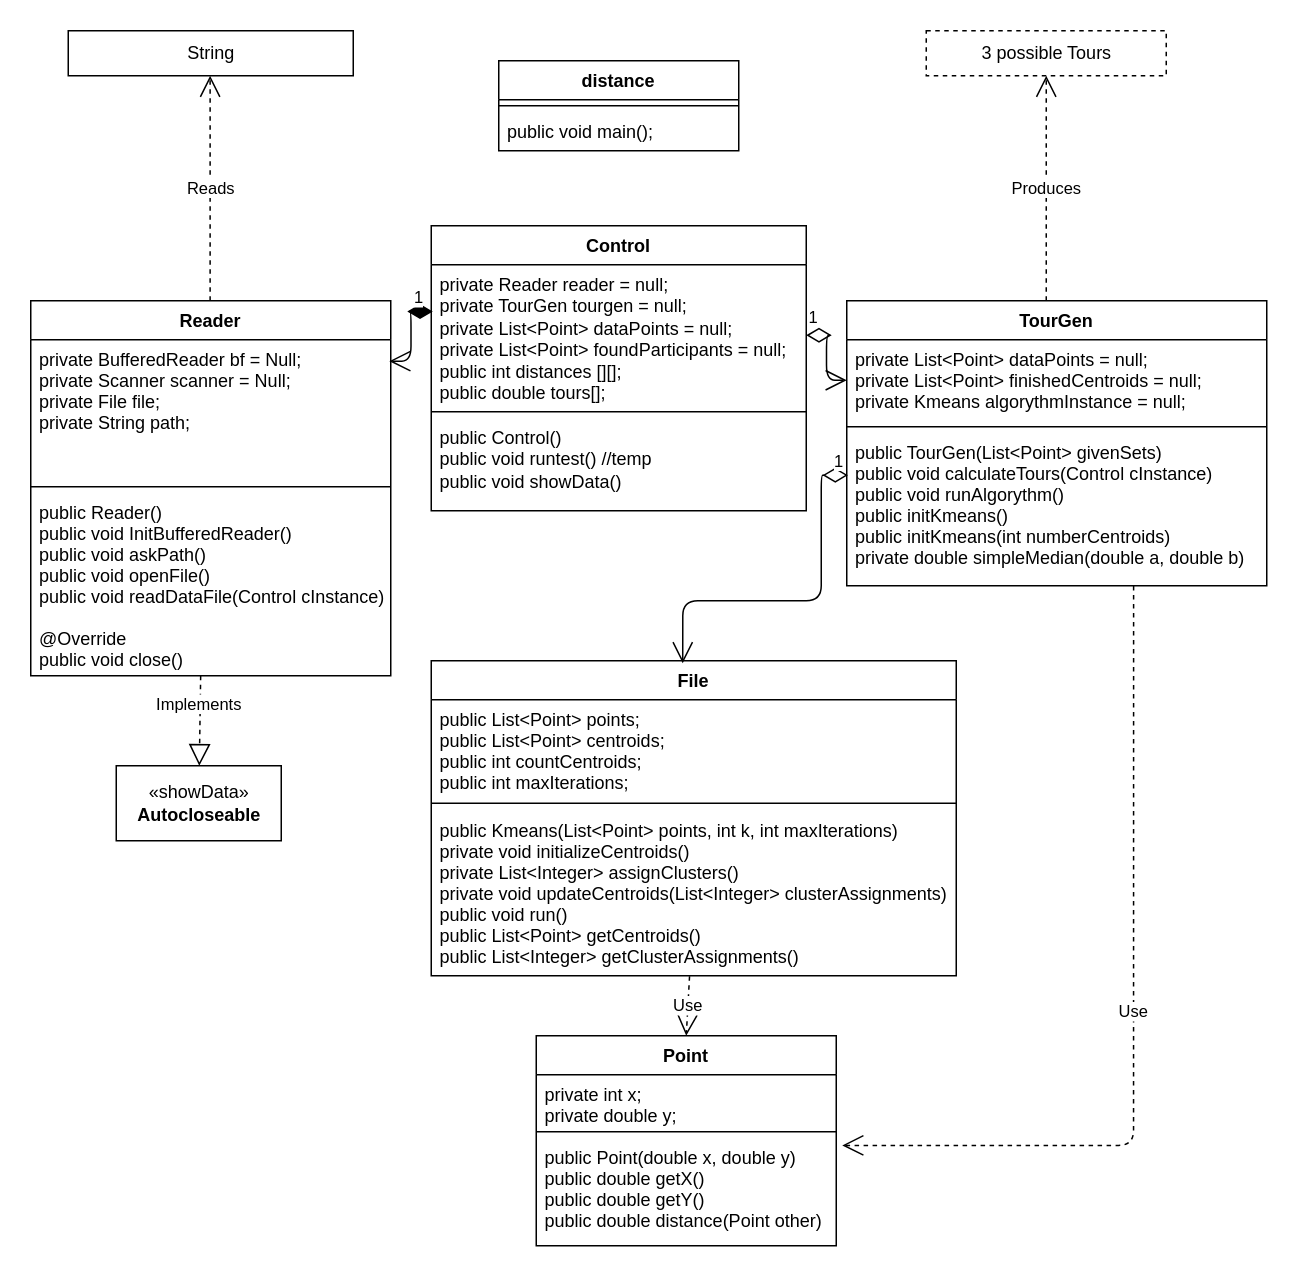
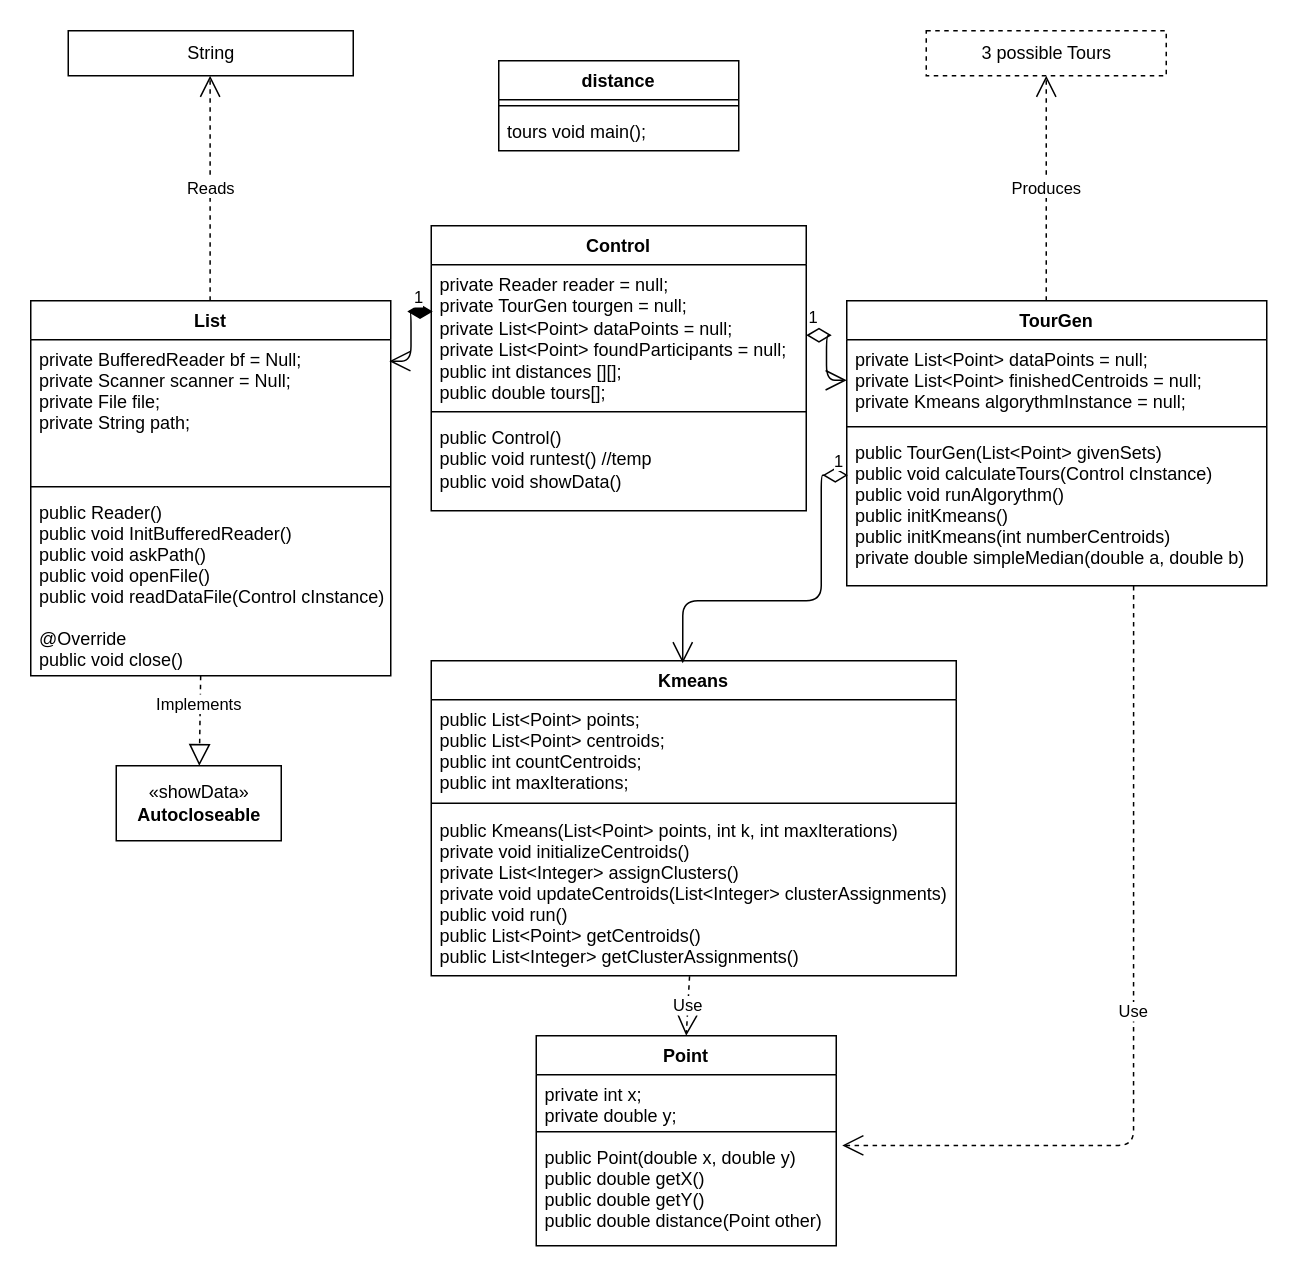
(587, 133) -> (587, 133)
(210, 321) -> (210, 321)
(693, 681) -> (693, 681)
